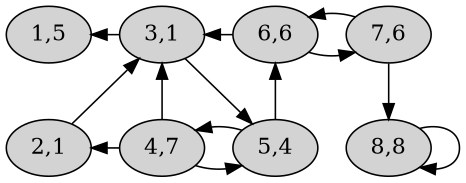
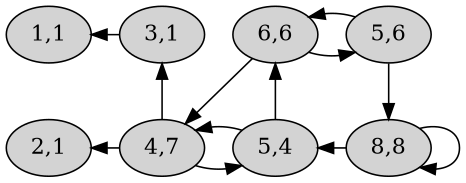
(49, 35) -> (49, 35)
(227, 35) -> (225, 86)
(389, 35) -> (389, 35)
(213, 86) -> (340, 148)
(100, 97) -> none
